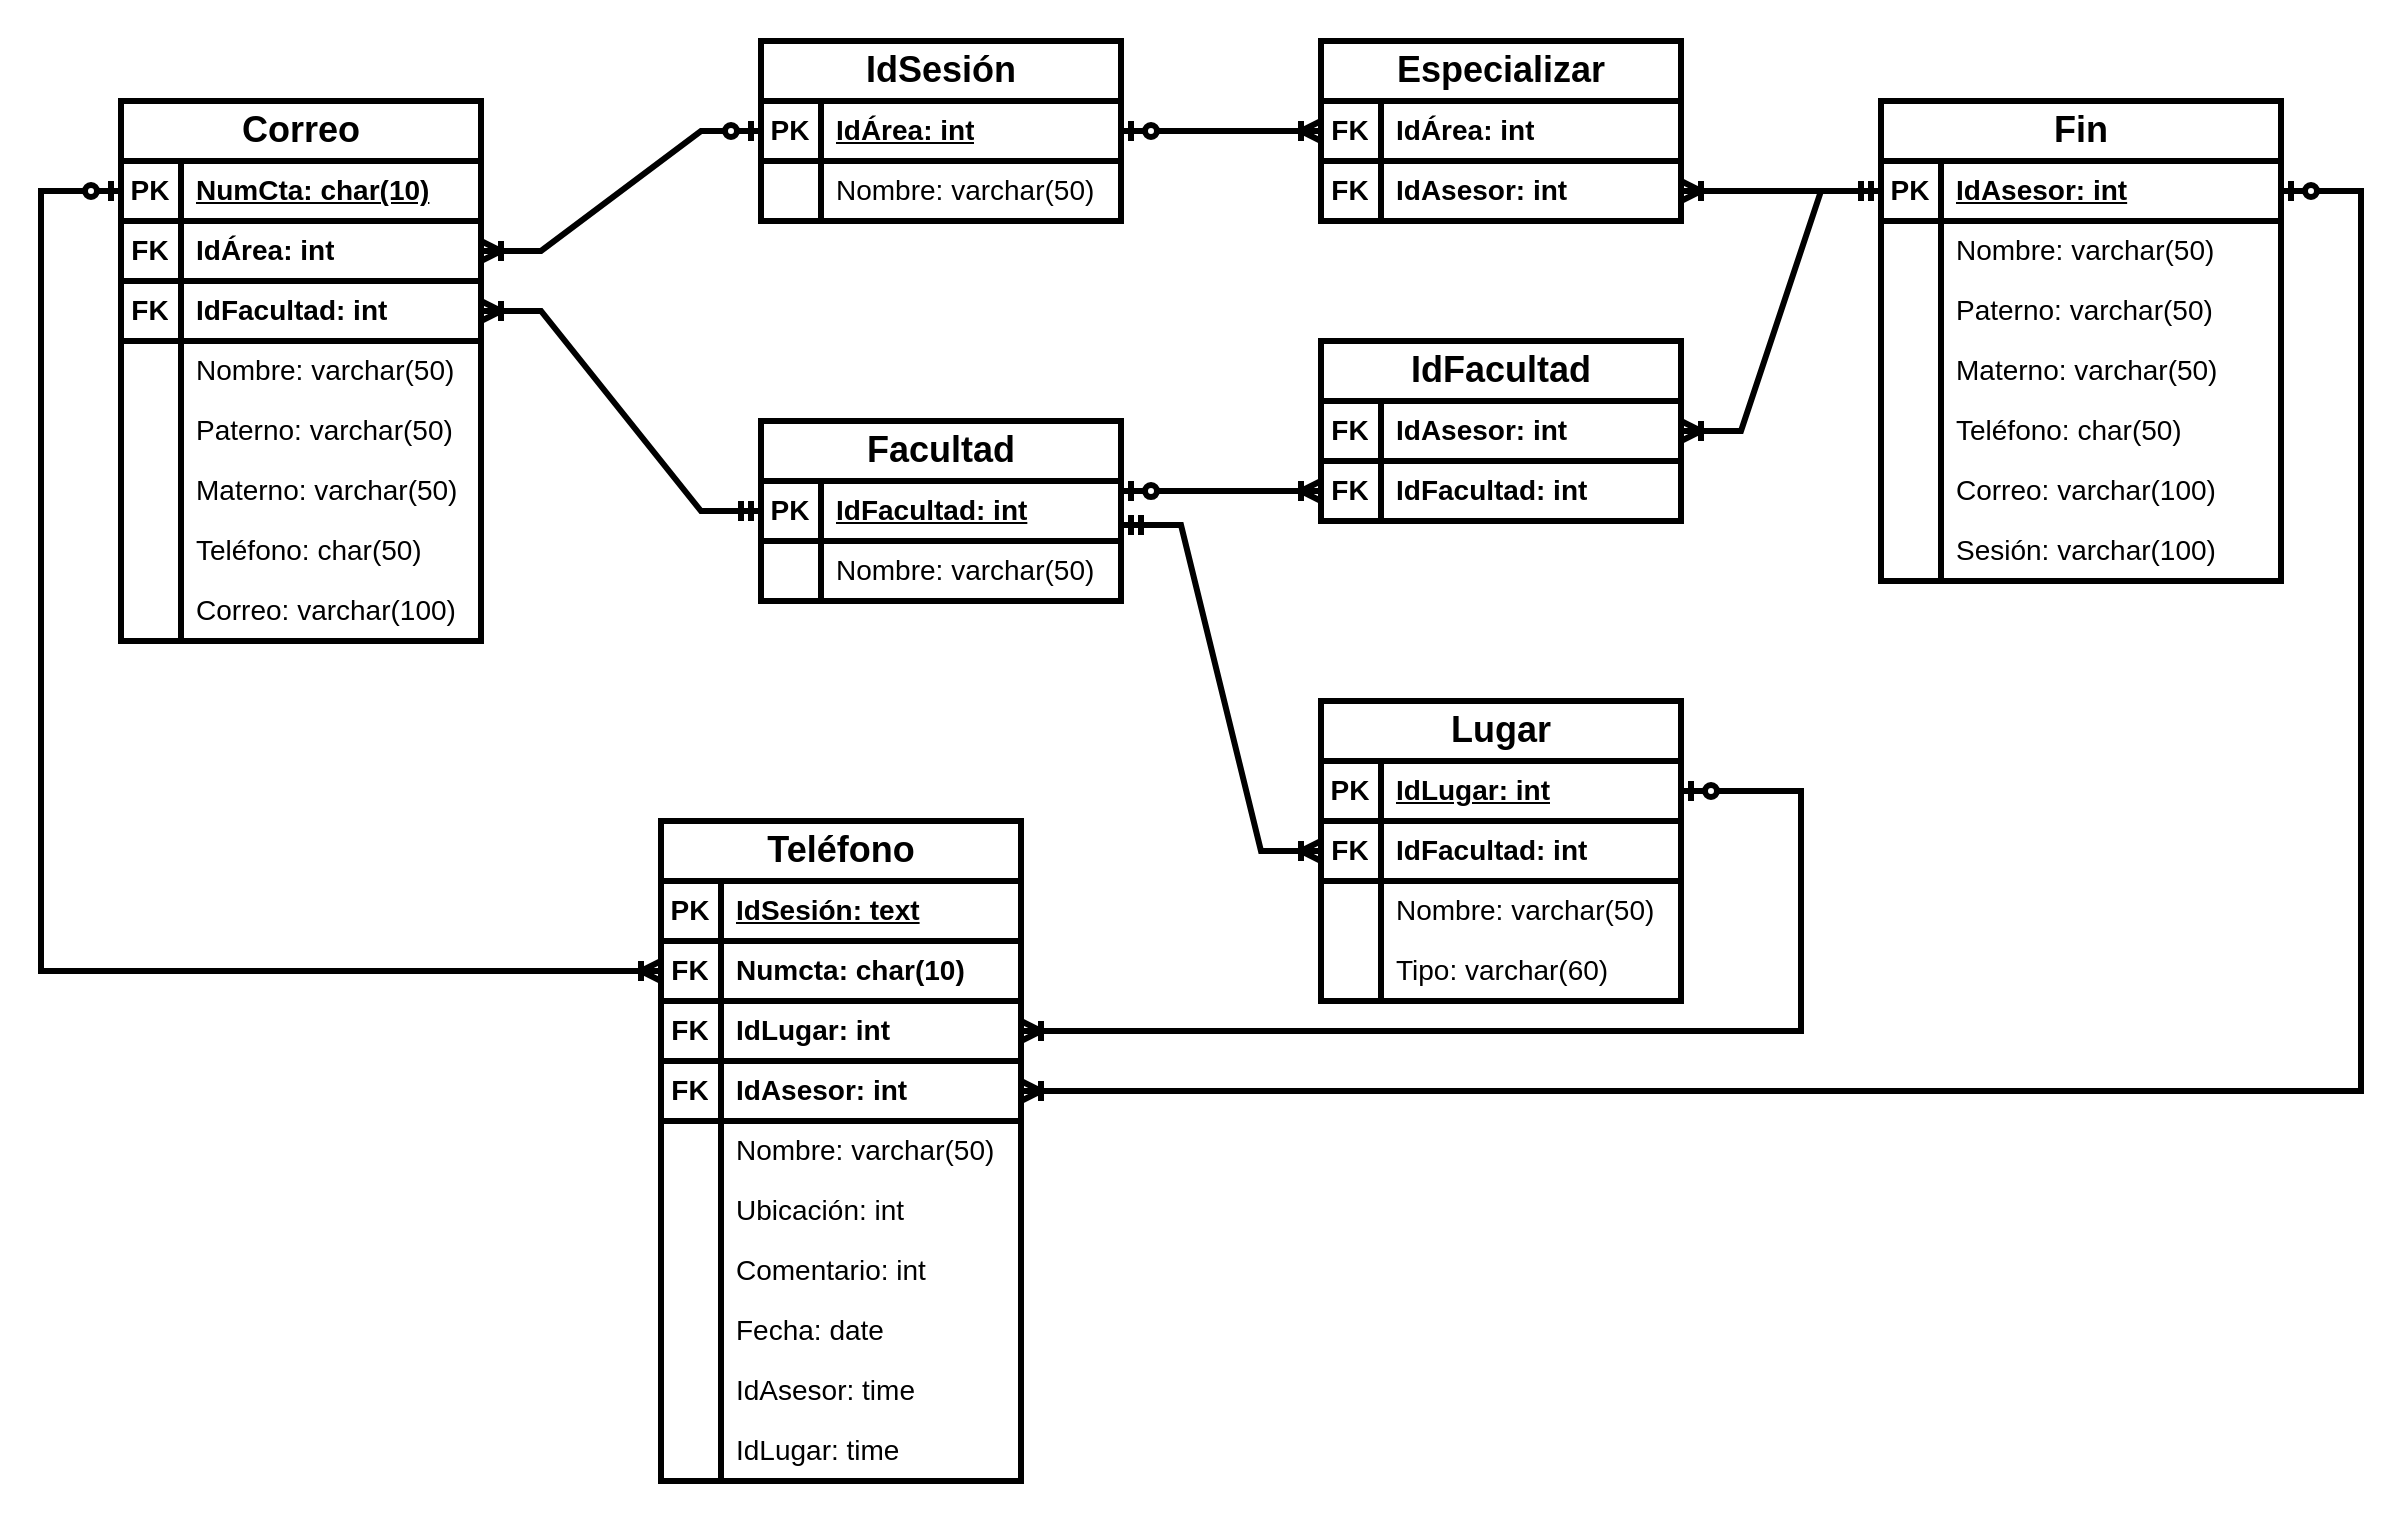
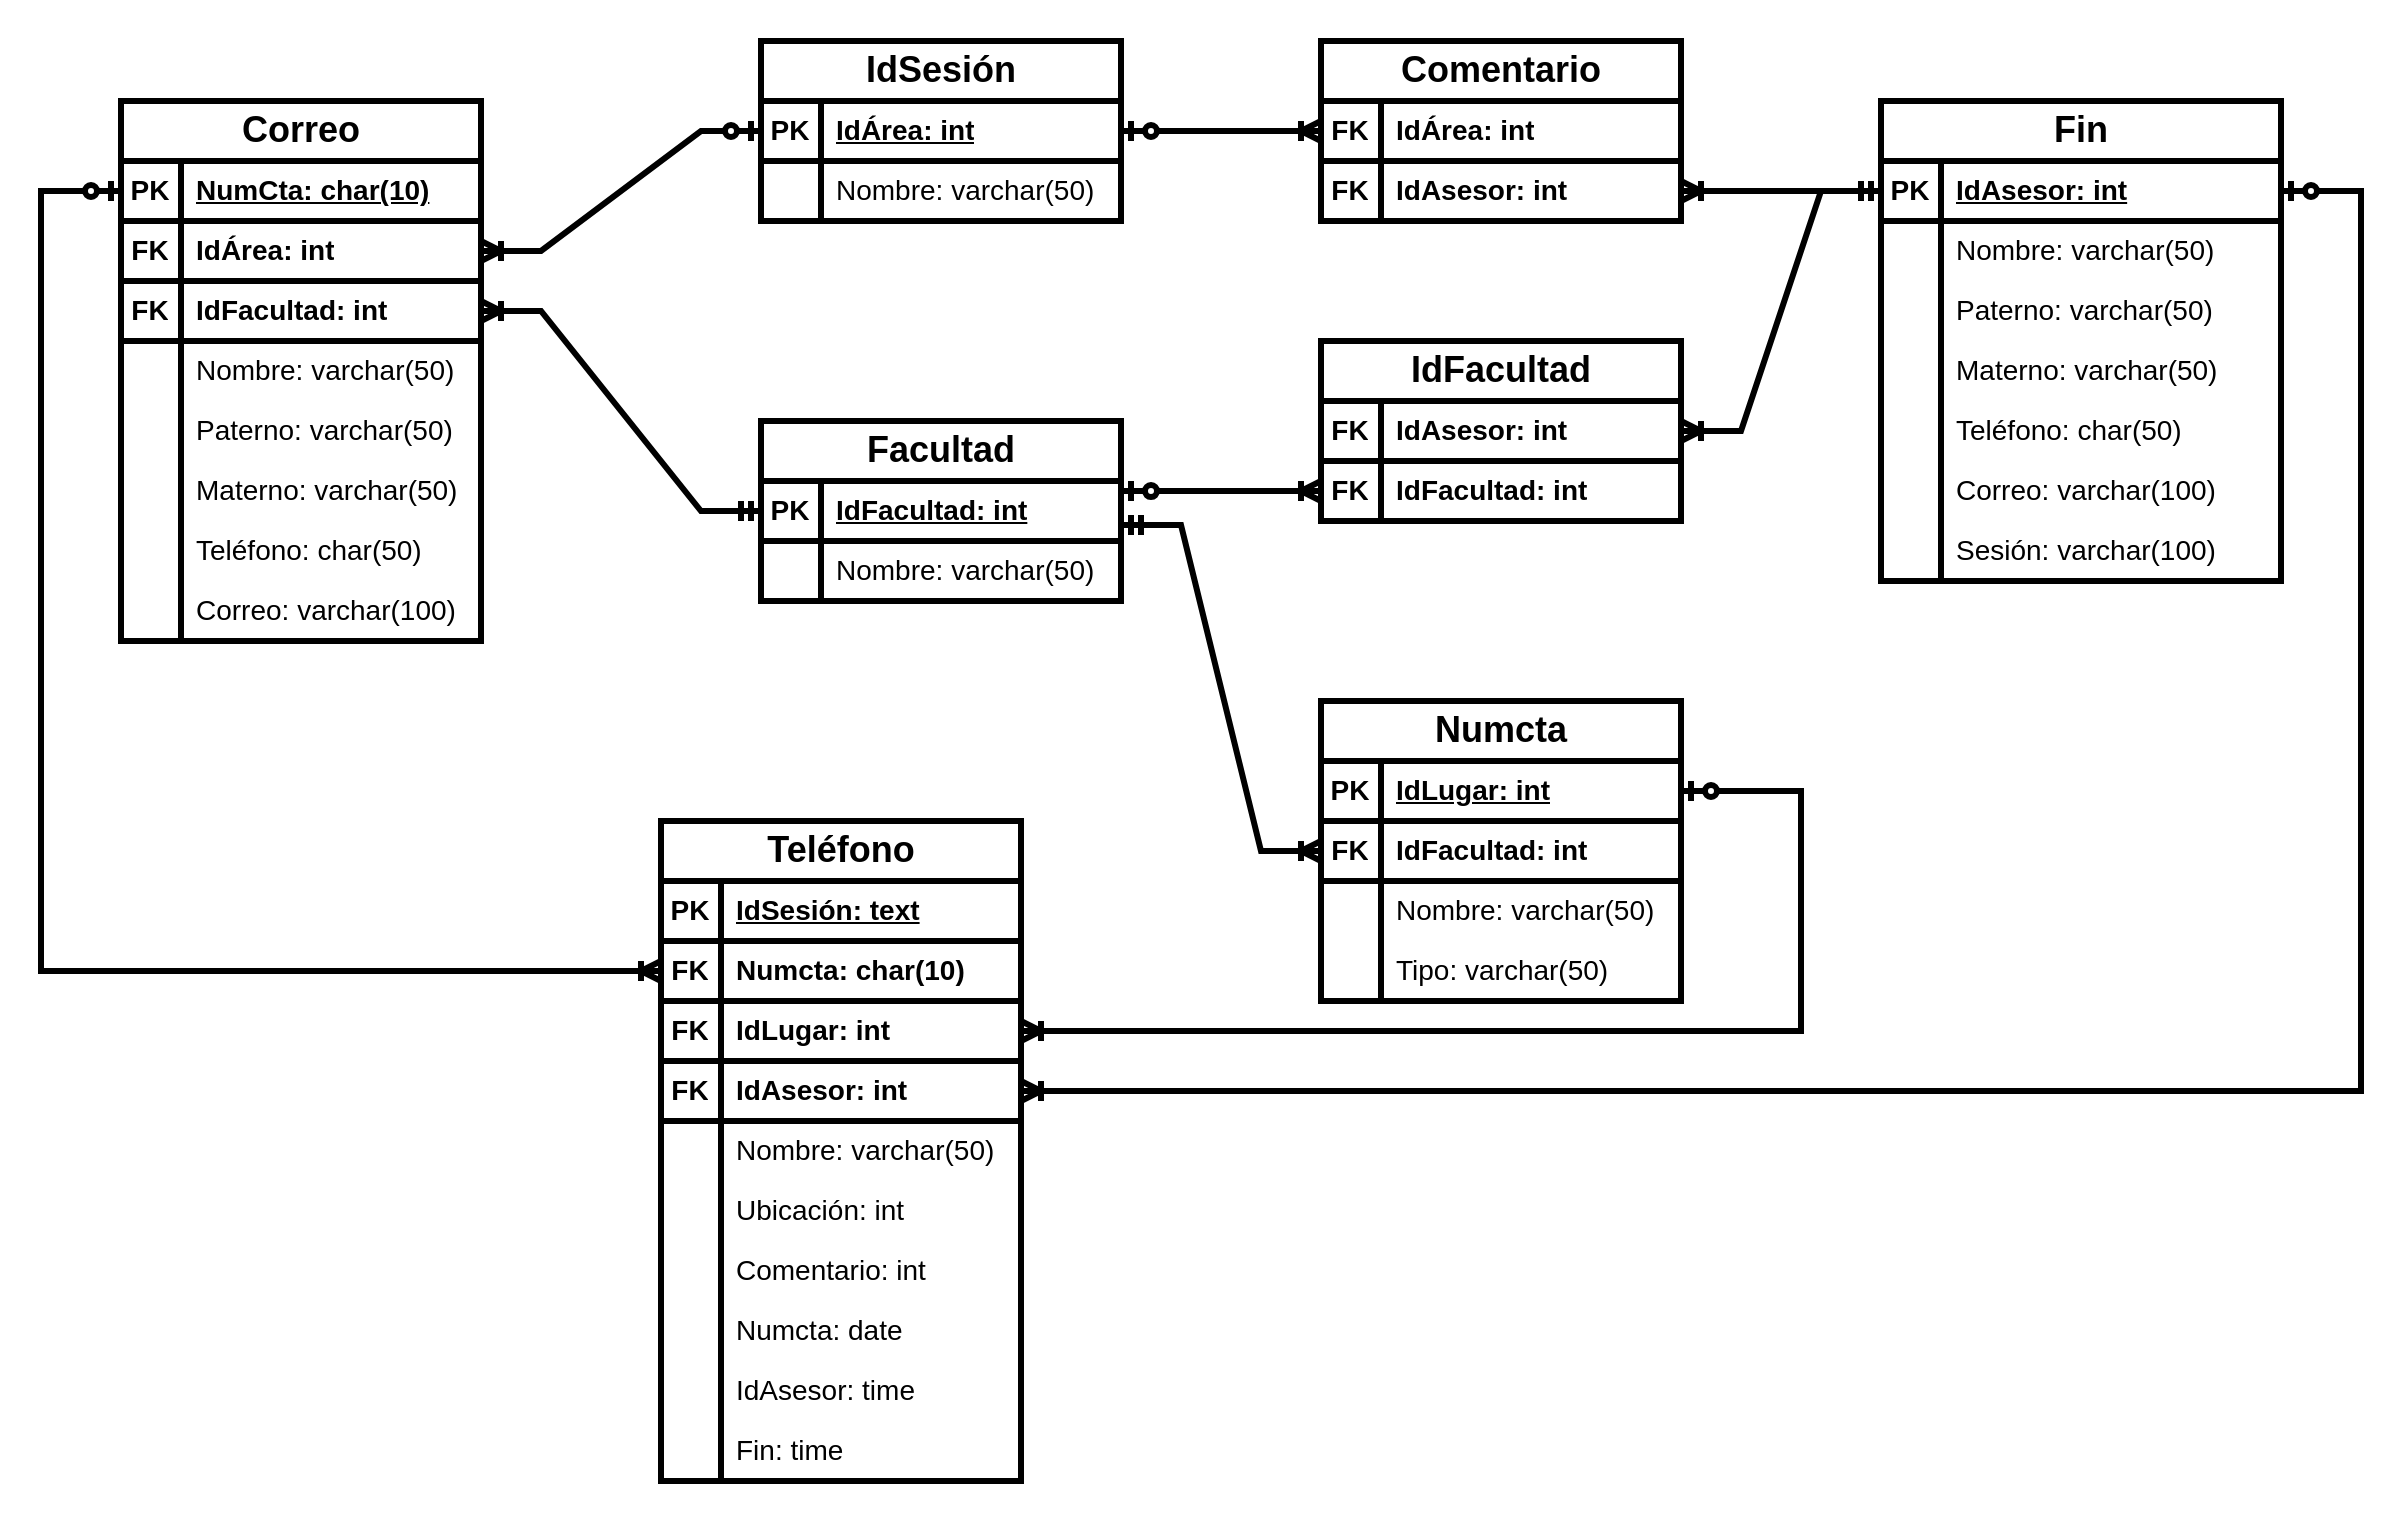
(1502, 71) -> (1502, 71)
(1502, 731) -> (1502, 731)
(1519, 971) -> (1519, 971)
(816, 1331) -> (824, 1331)
(828, 1451) -> (793, 1451)
